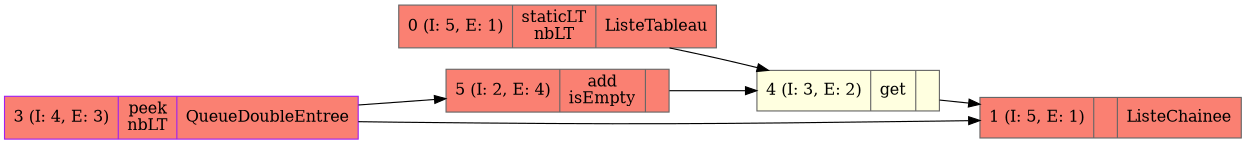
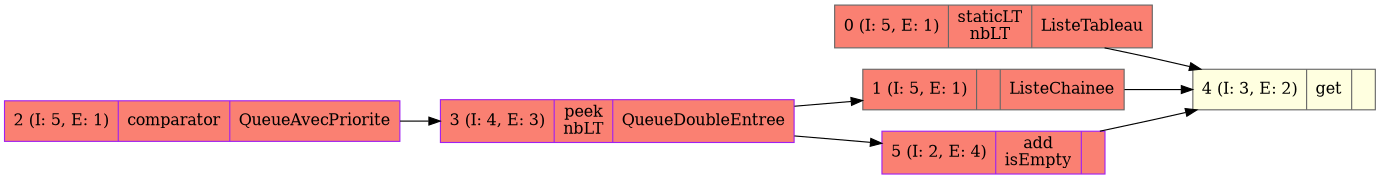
(558, 91) -> (993, 153)
(954, 102) -> (1153, 90)
none -> (202, 121)
